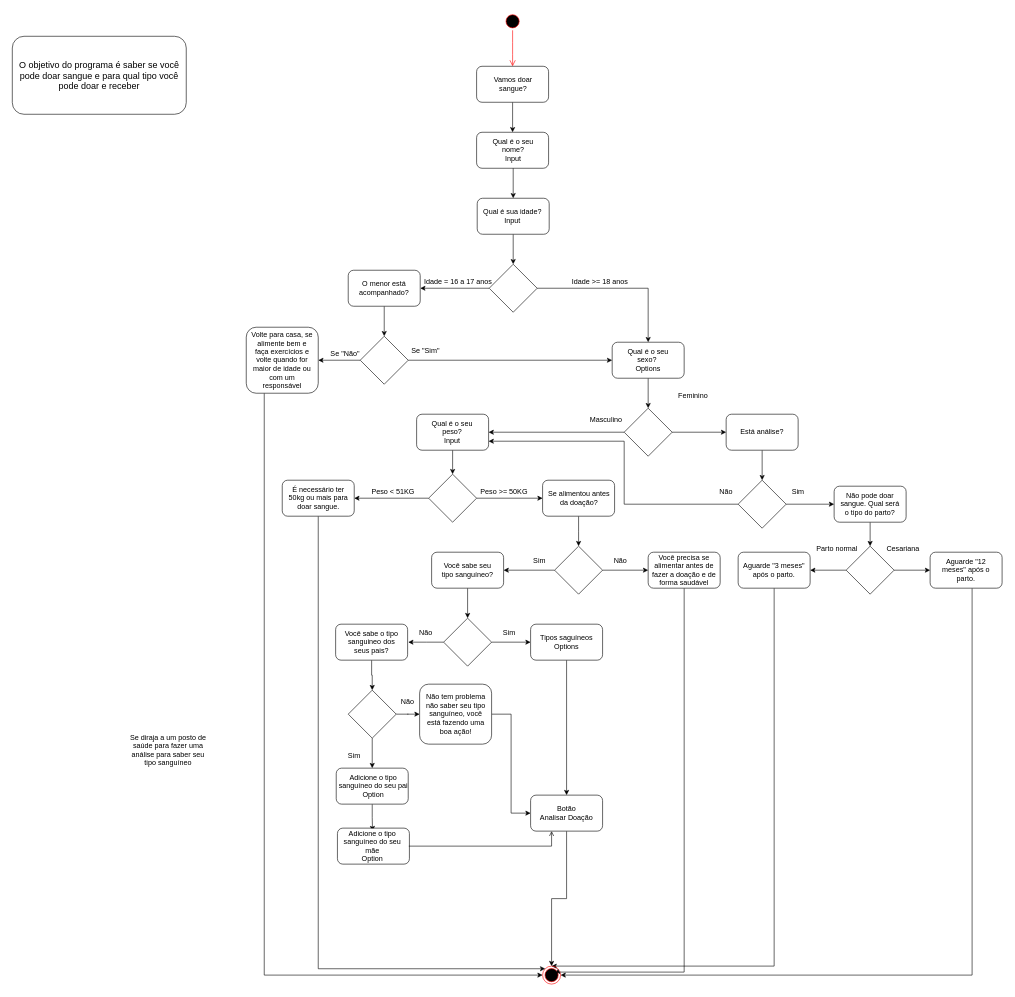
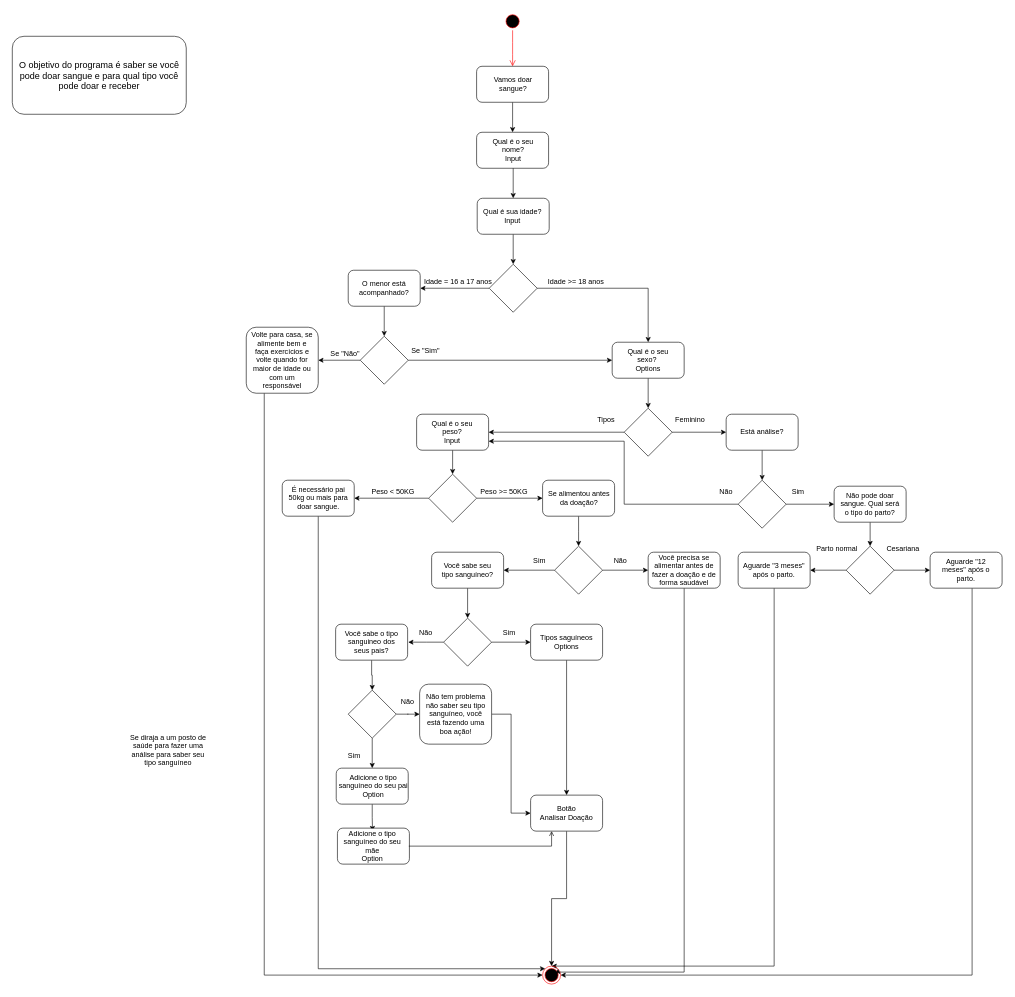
(600, 282) -> (576, 282)
(693, 396) -> (690, 420)
(606, 420) -> (606, 420)
(393, 492) -> (393, 492)
(319, 498) -> (319, 498)
